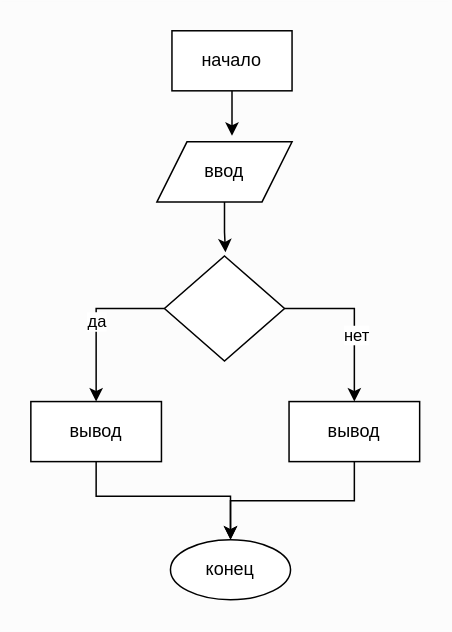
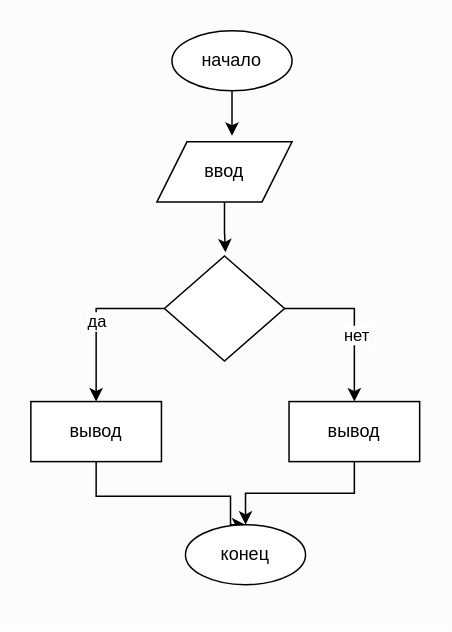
(232, 61) -> (232, 61)
(230, 569) -> (245, 554)
